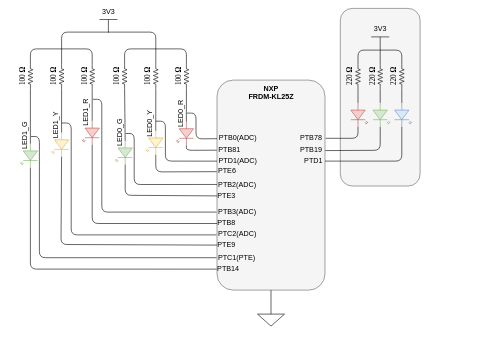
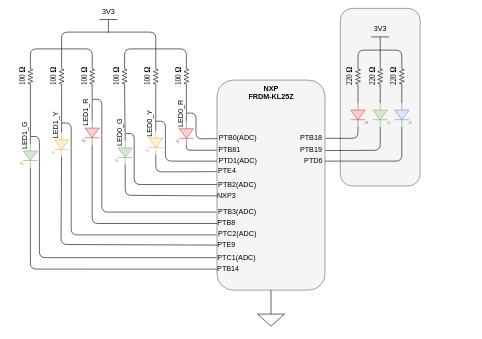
(311, 138) -> (311, 138)
(314, 161) -> (314, 161)
(227, 171) -> (227, 171)
(227, 196) -> (227, 196)
(237, 258) -> (237, 258)
